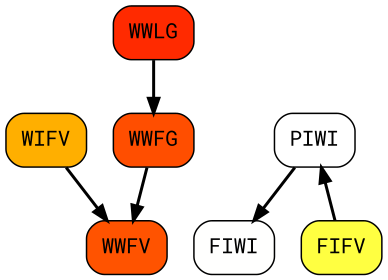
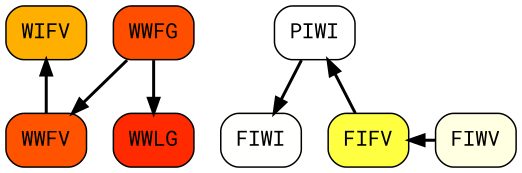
(154, 79) -> (154, 84)
none -> (476, 140)
(82, 188) -> (46, 94)
